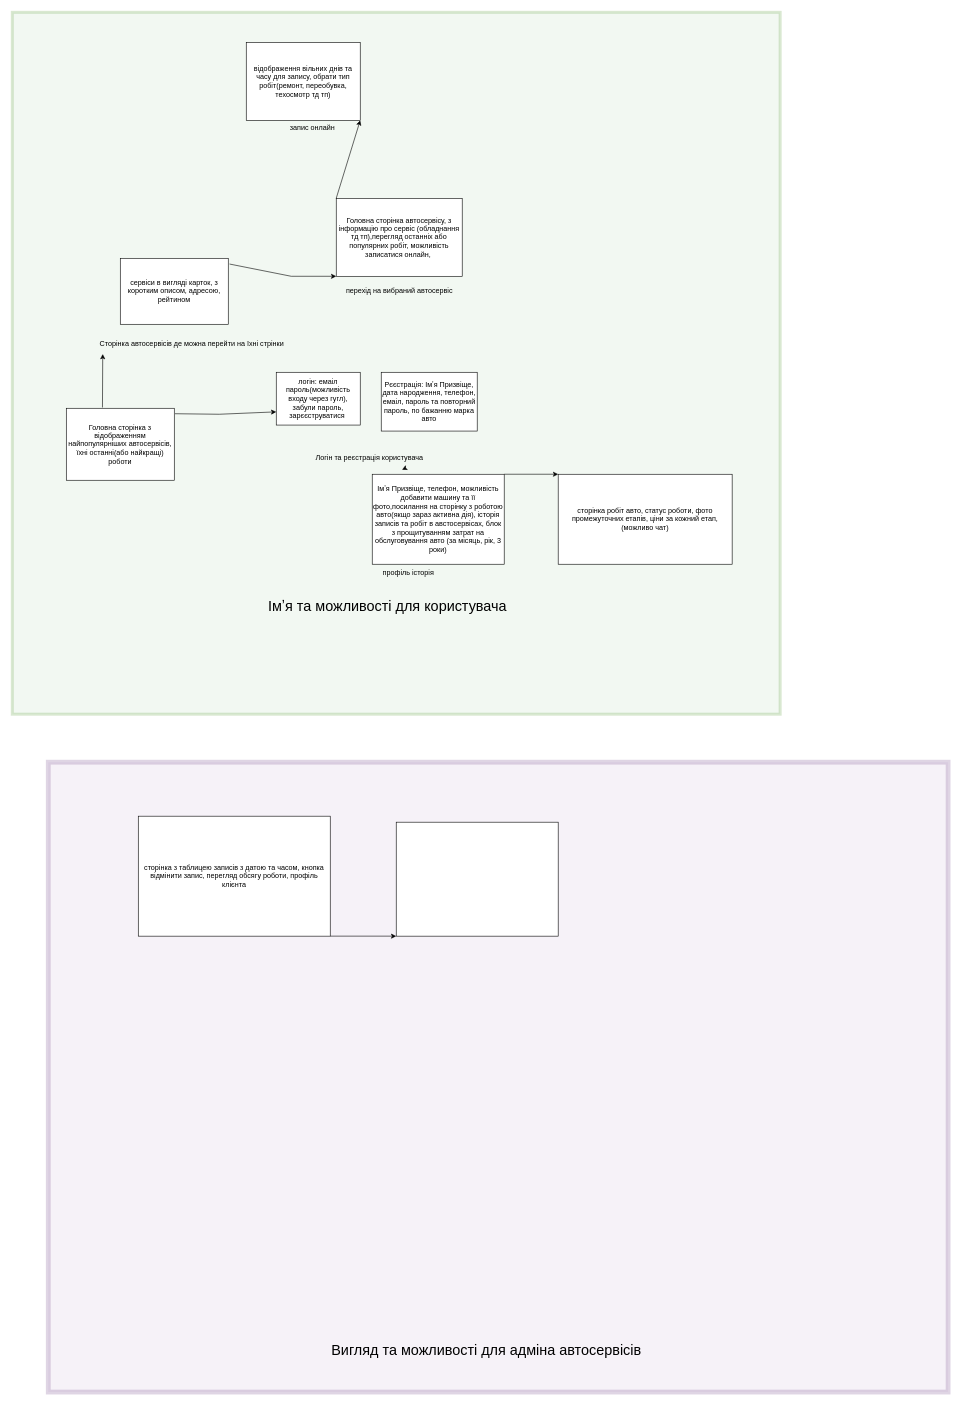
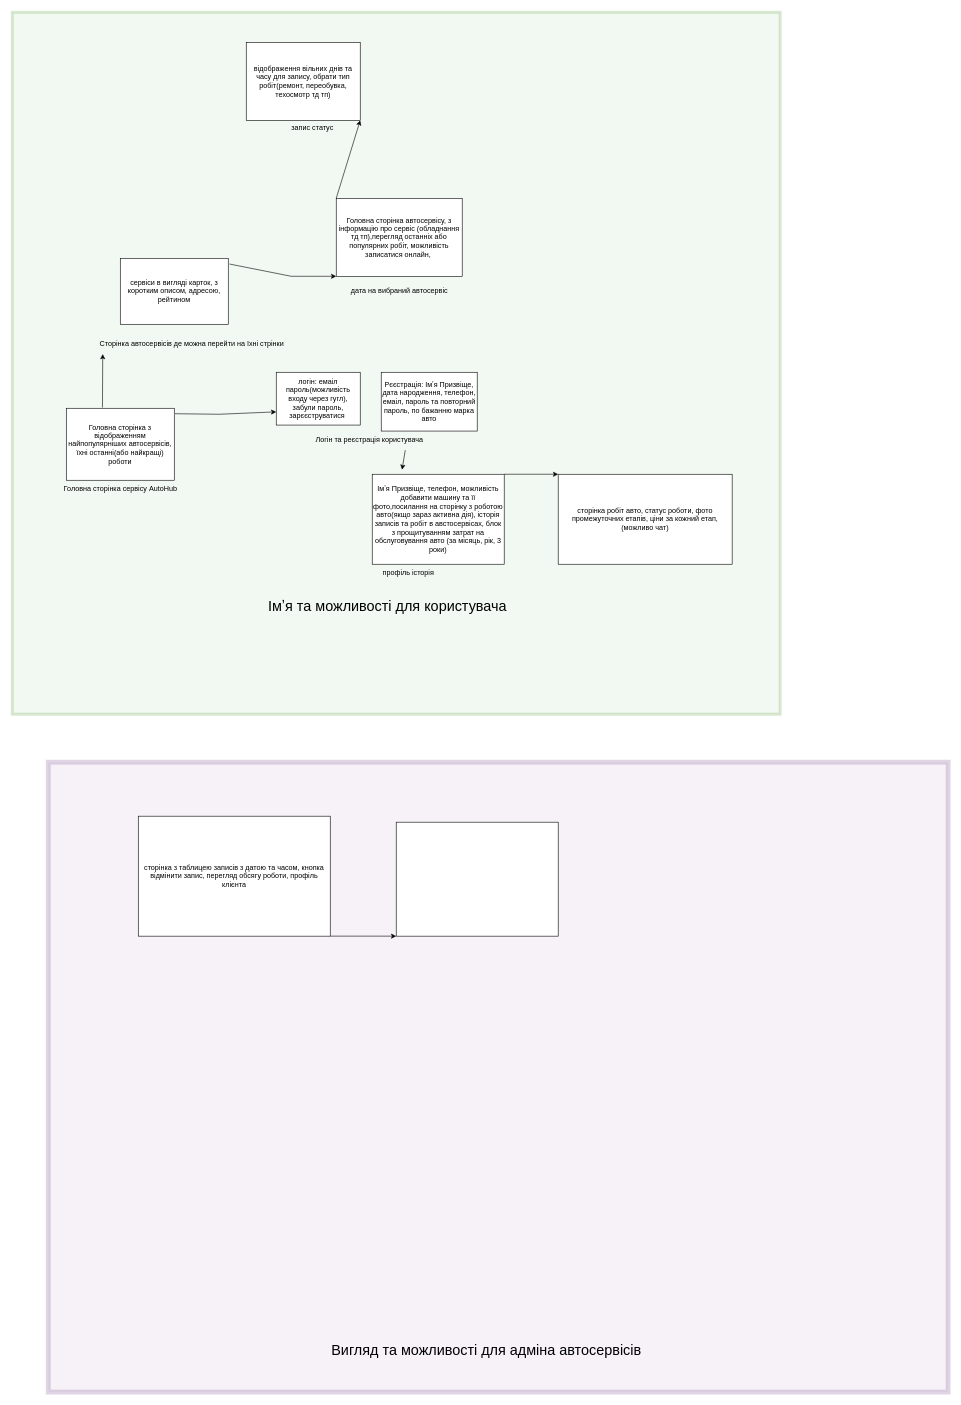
(313, 128) -> (313, 128)
(400, 291) -> (400, 291)
(369, 458) -> (369, 440)
none -> (120, 489)
